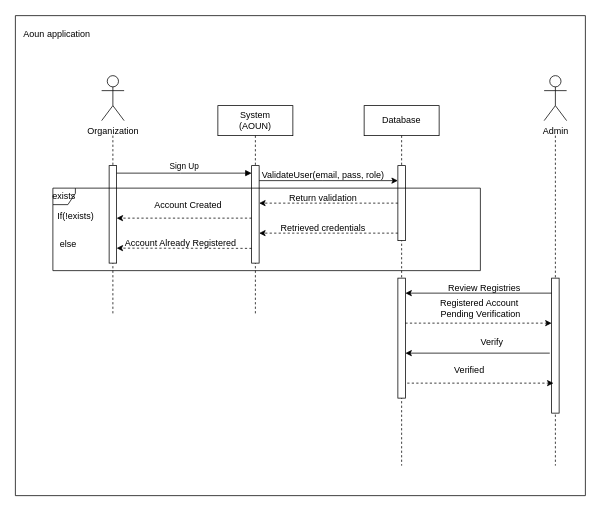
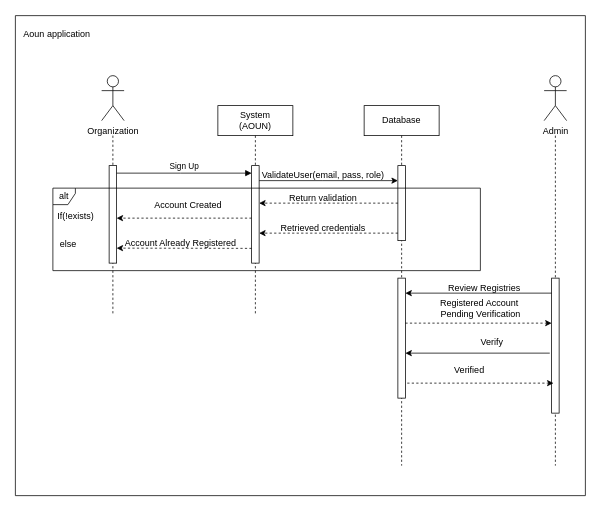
(64, 196) -> (64, 196)
